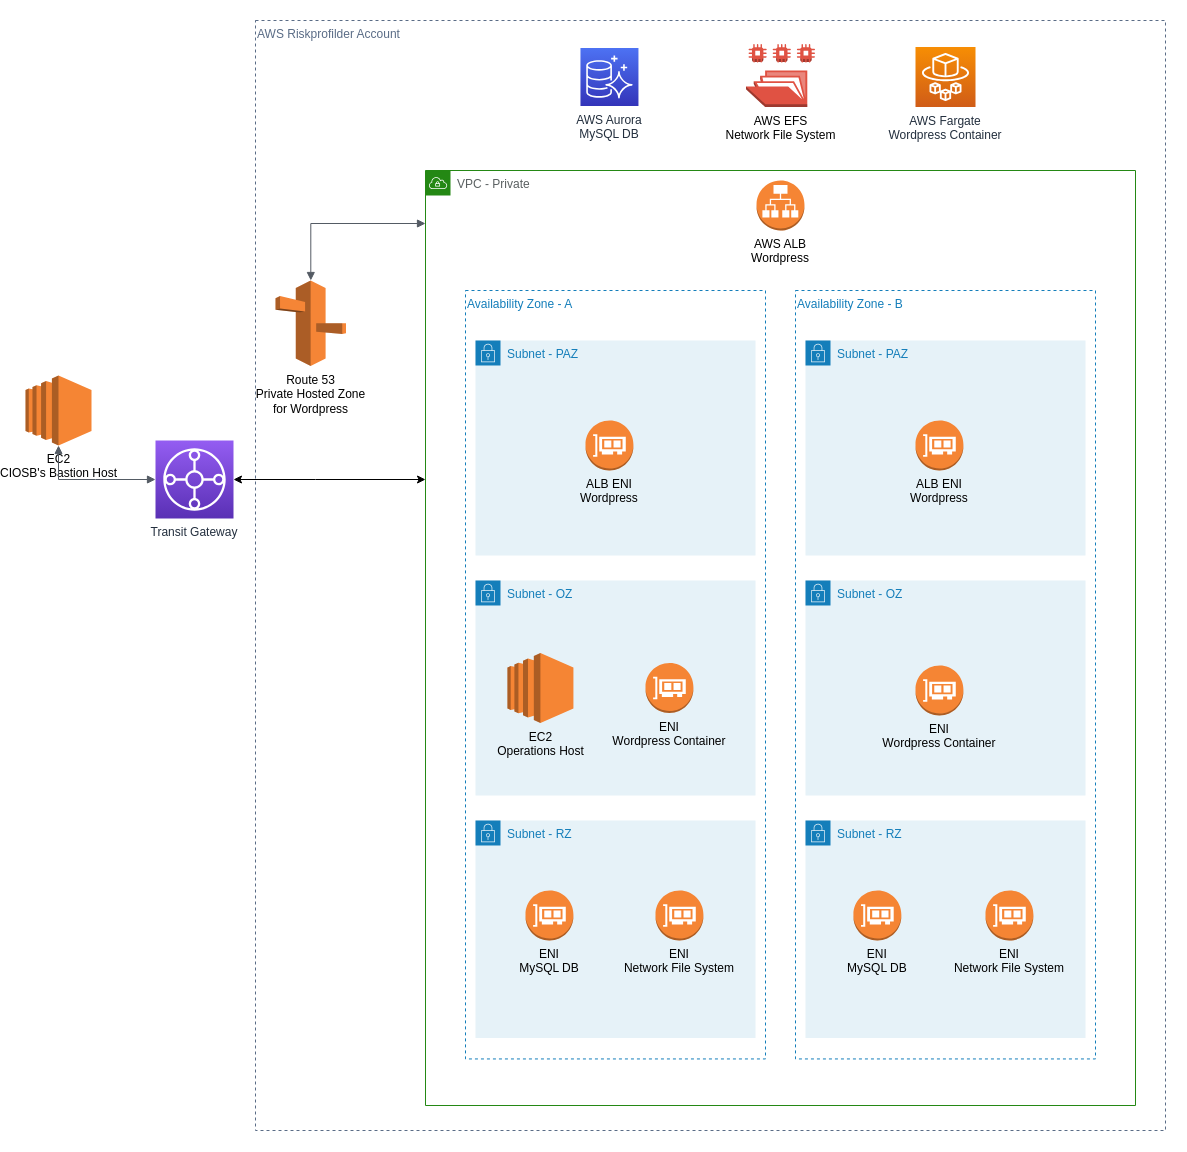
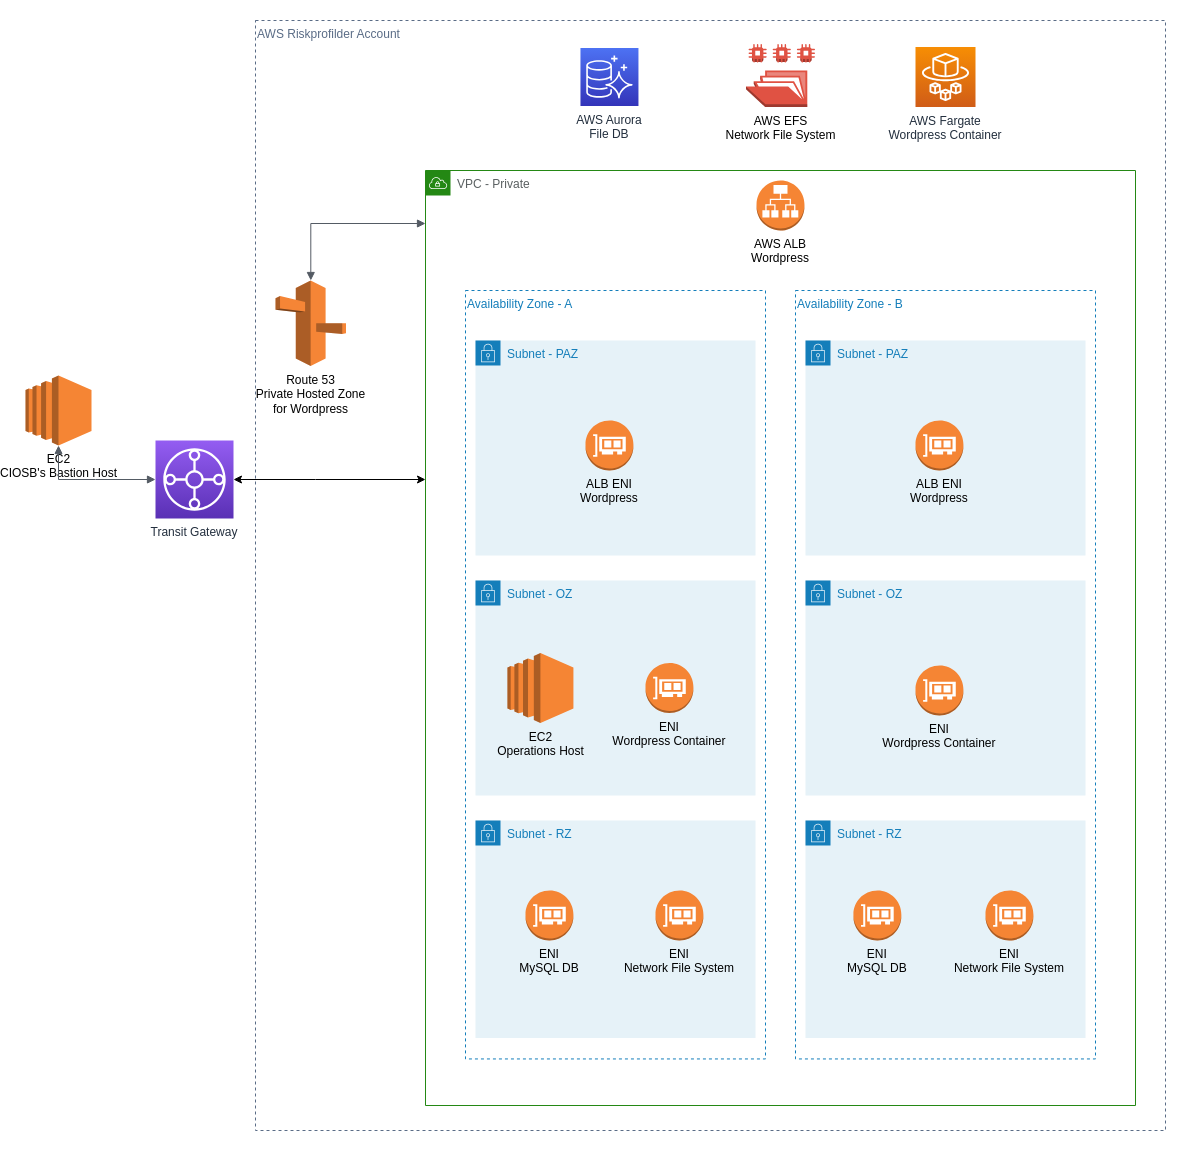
(609, 120) -> (609, 120)
